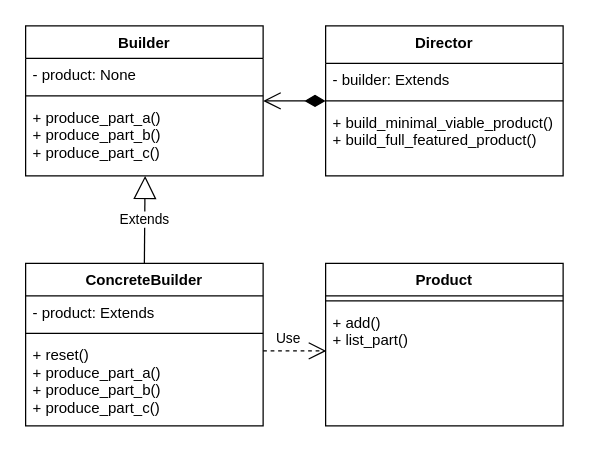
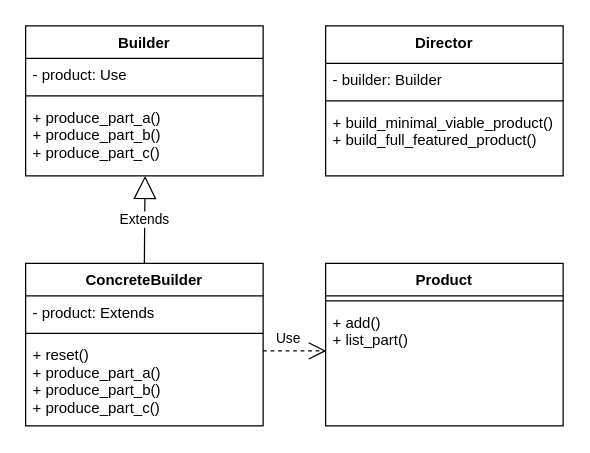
(90, 75) -> (85, 75)
(398, 80) -> (394, 80)
(286, 101) -> none
